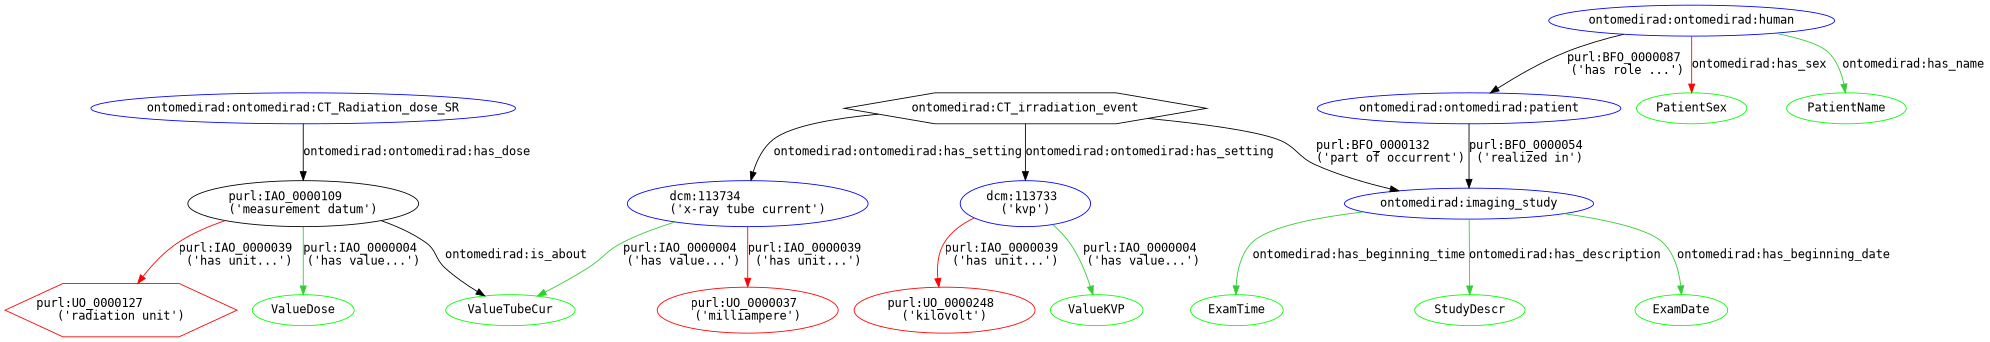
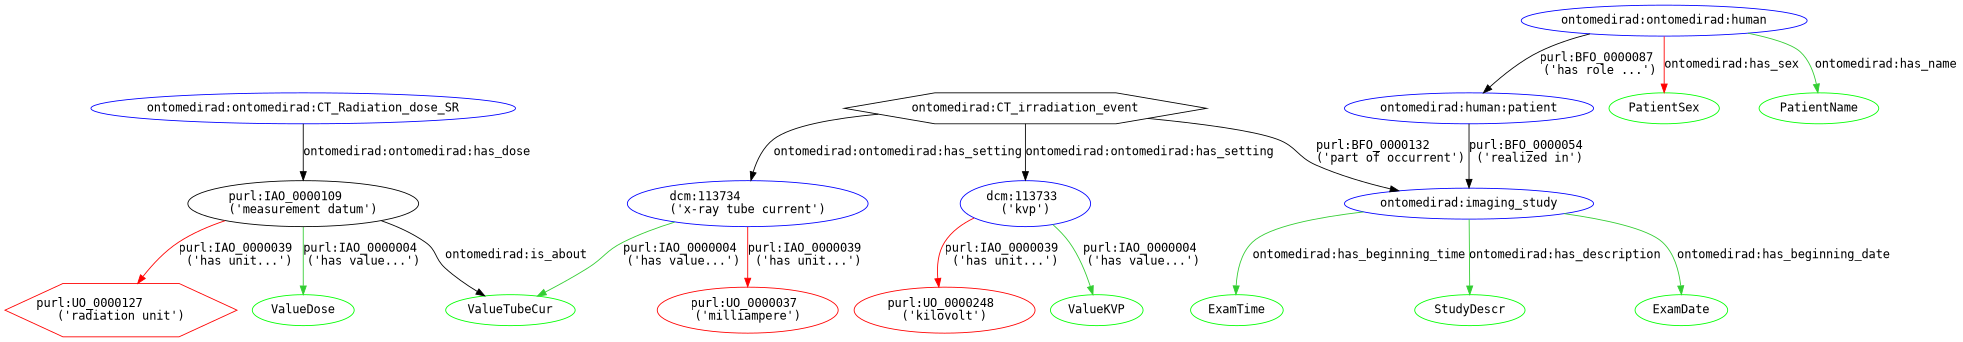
(1469, 108) -> (1469, 108)
